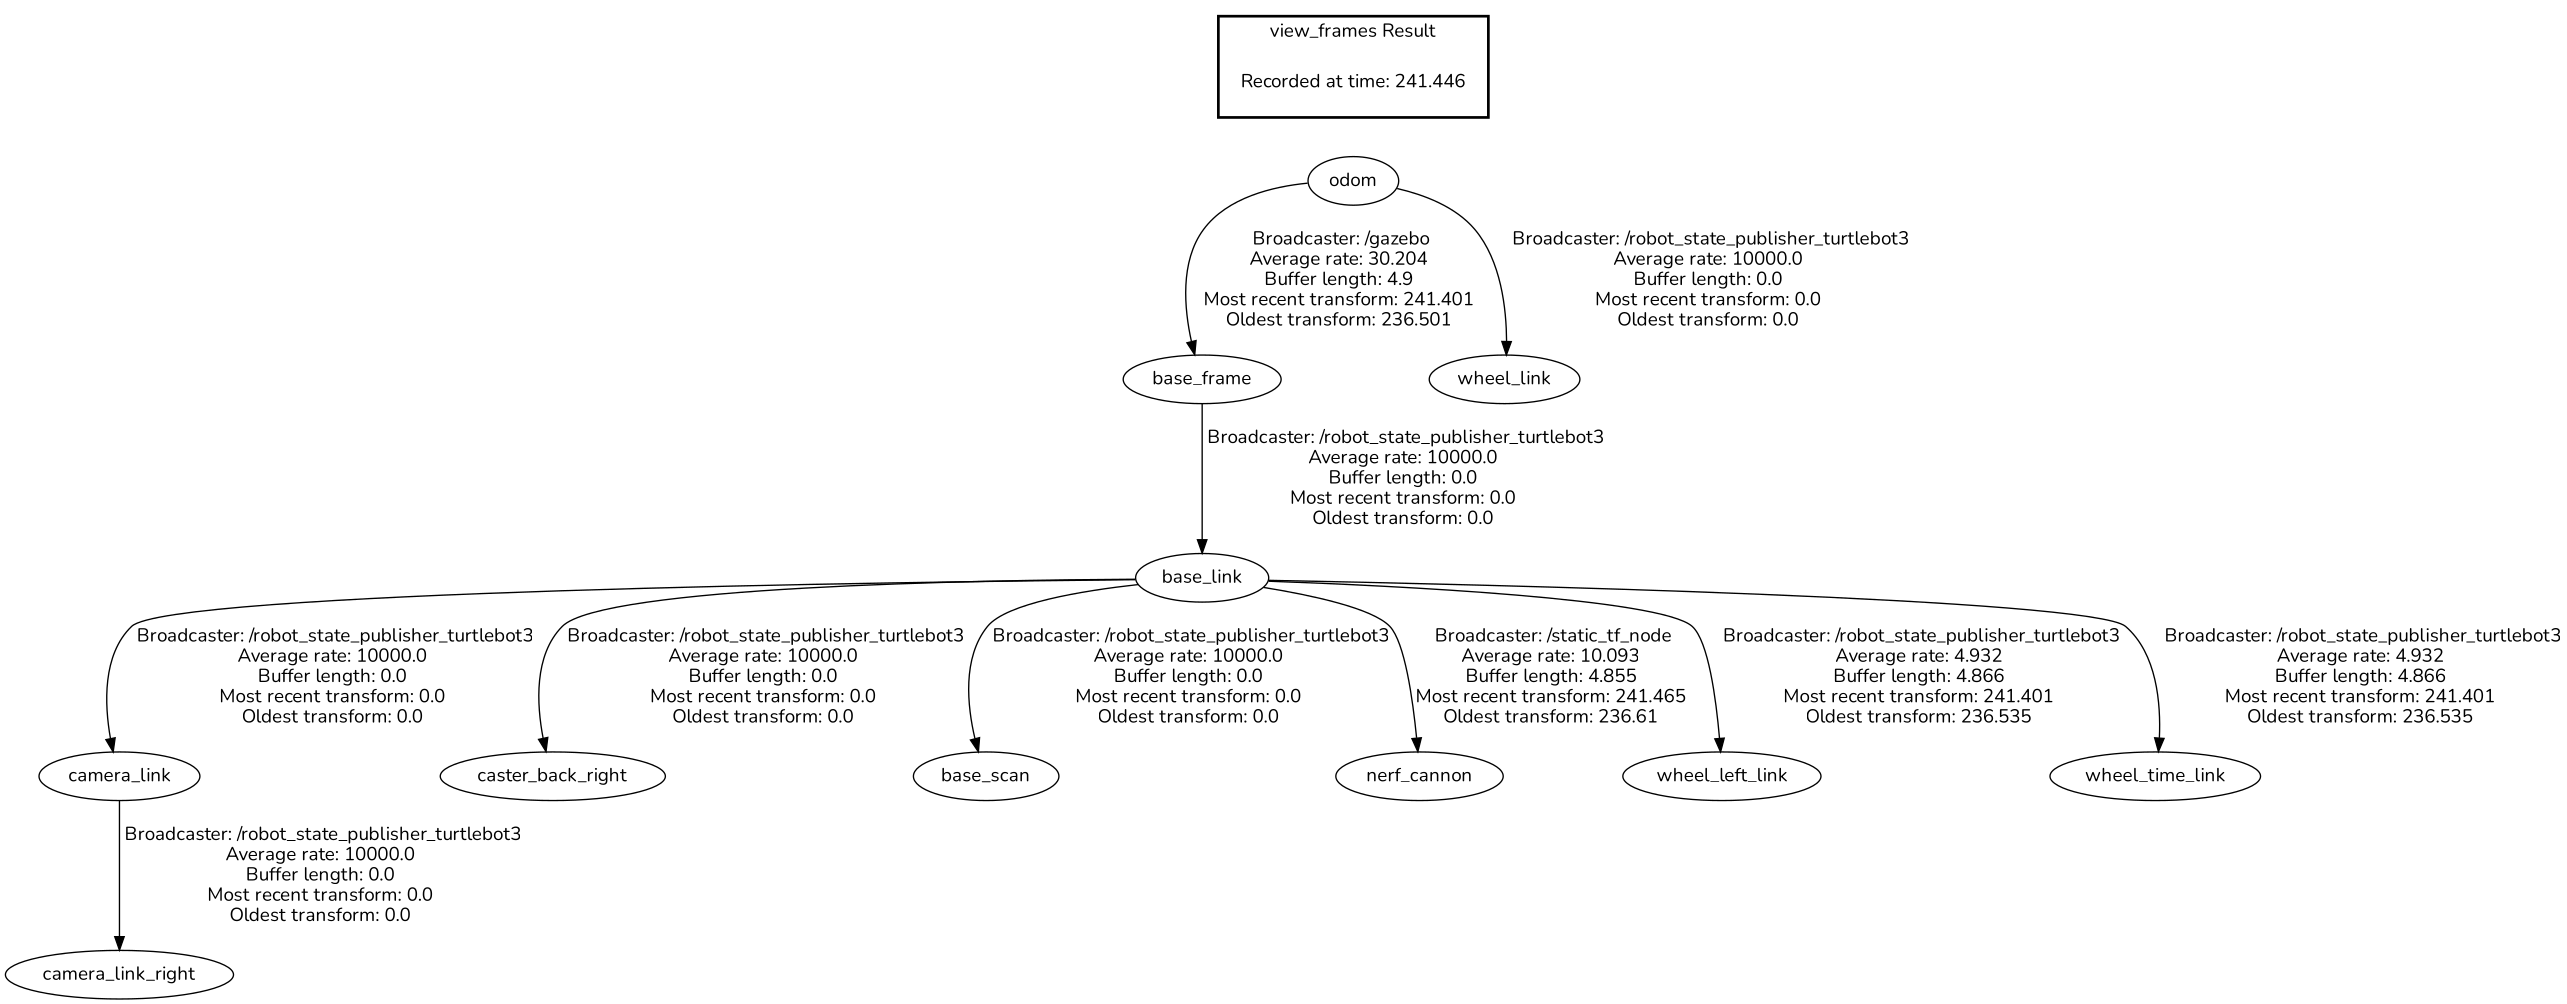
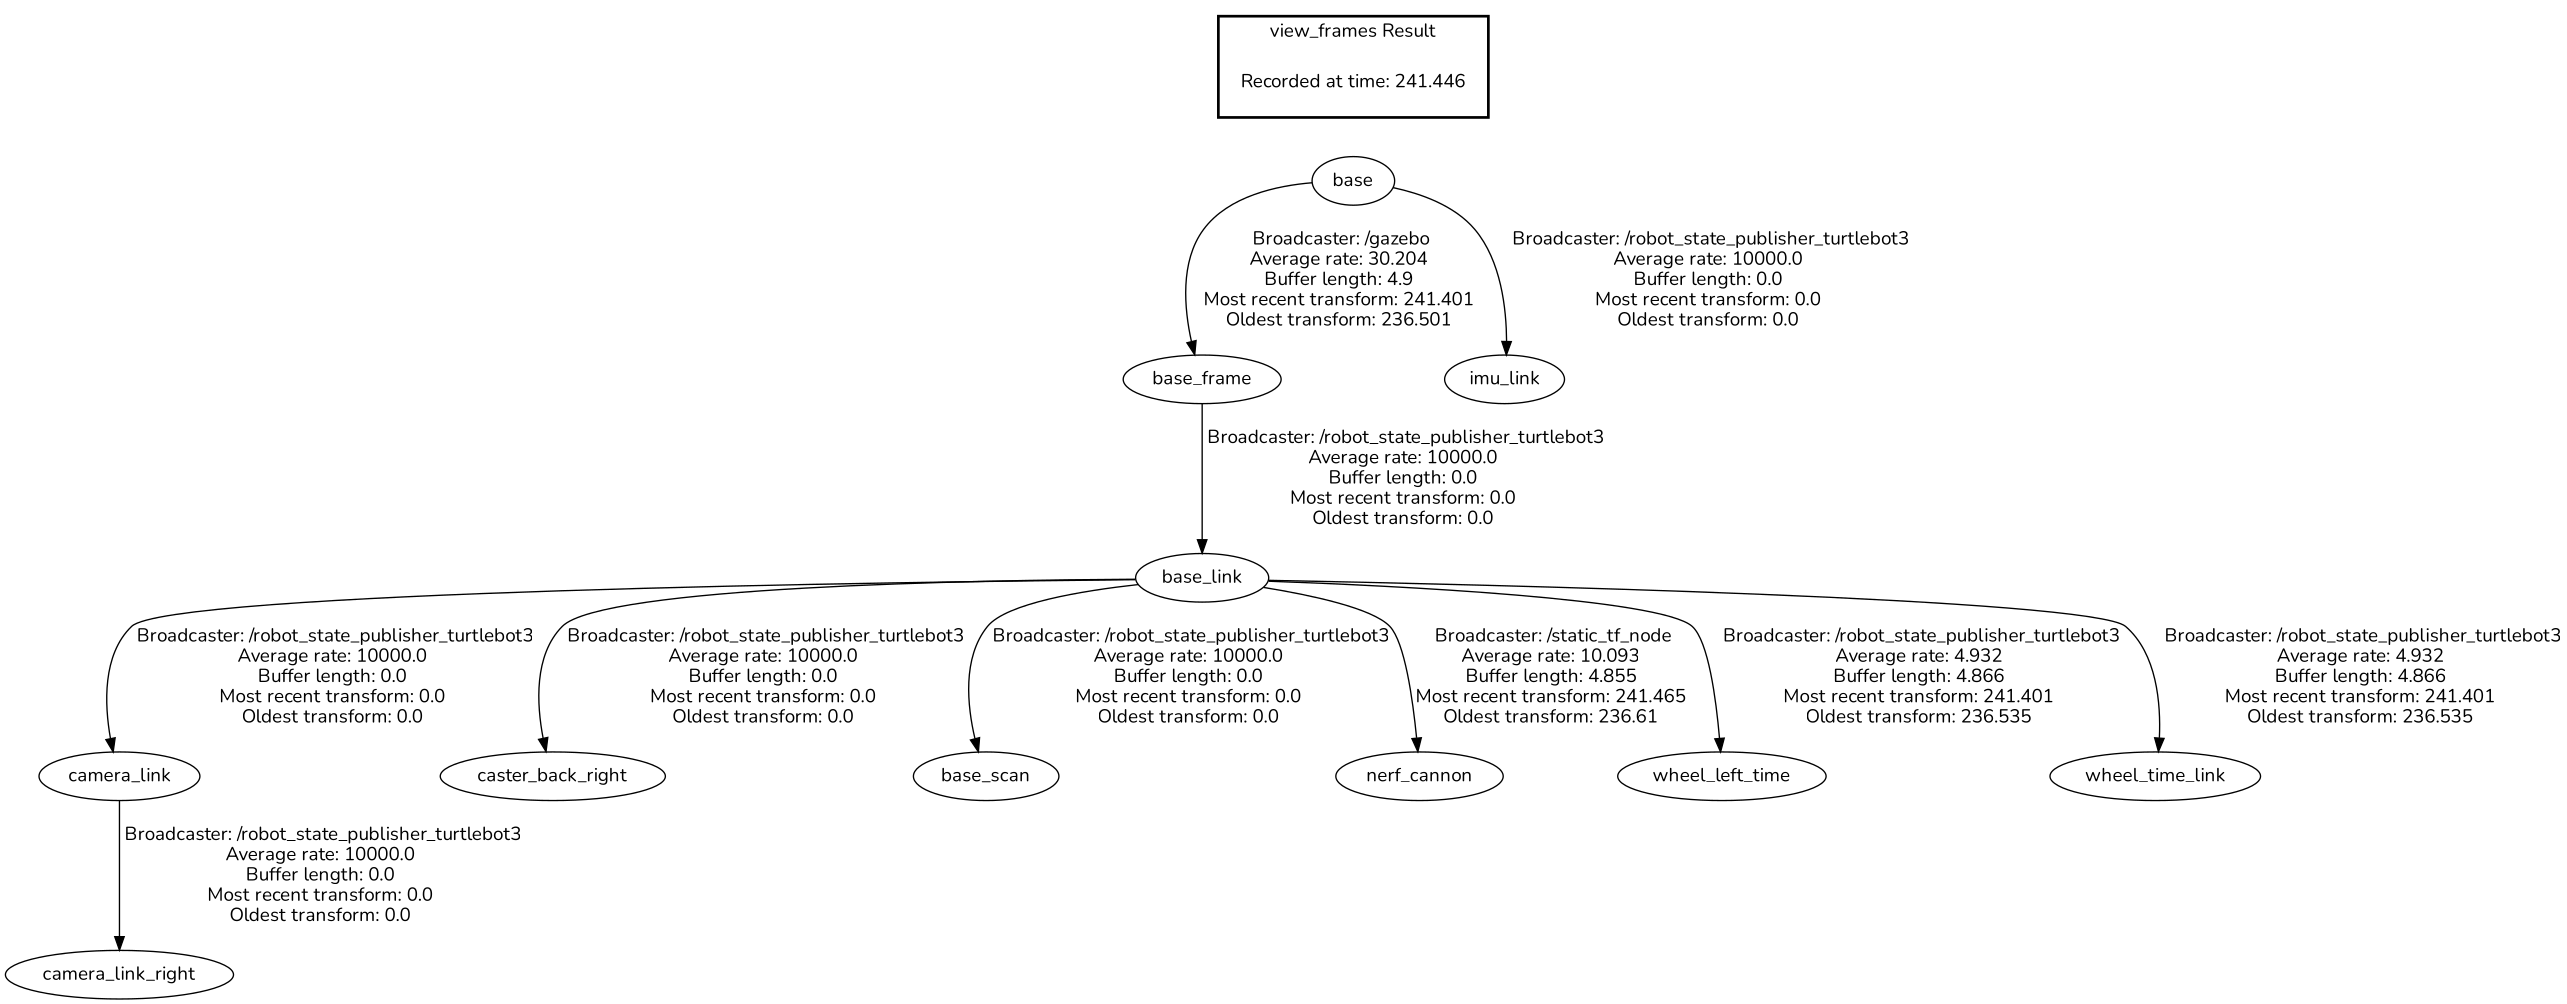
(1353, 181) -> (1353, 181)
(1505, 379) -> (1505, 379)
(1722, 776) -> (1722, 776)
